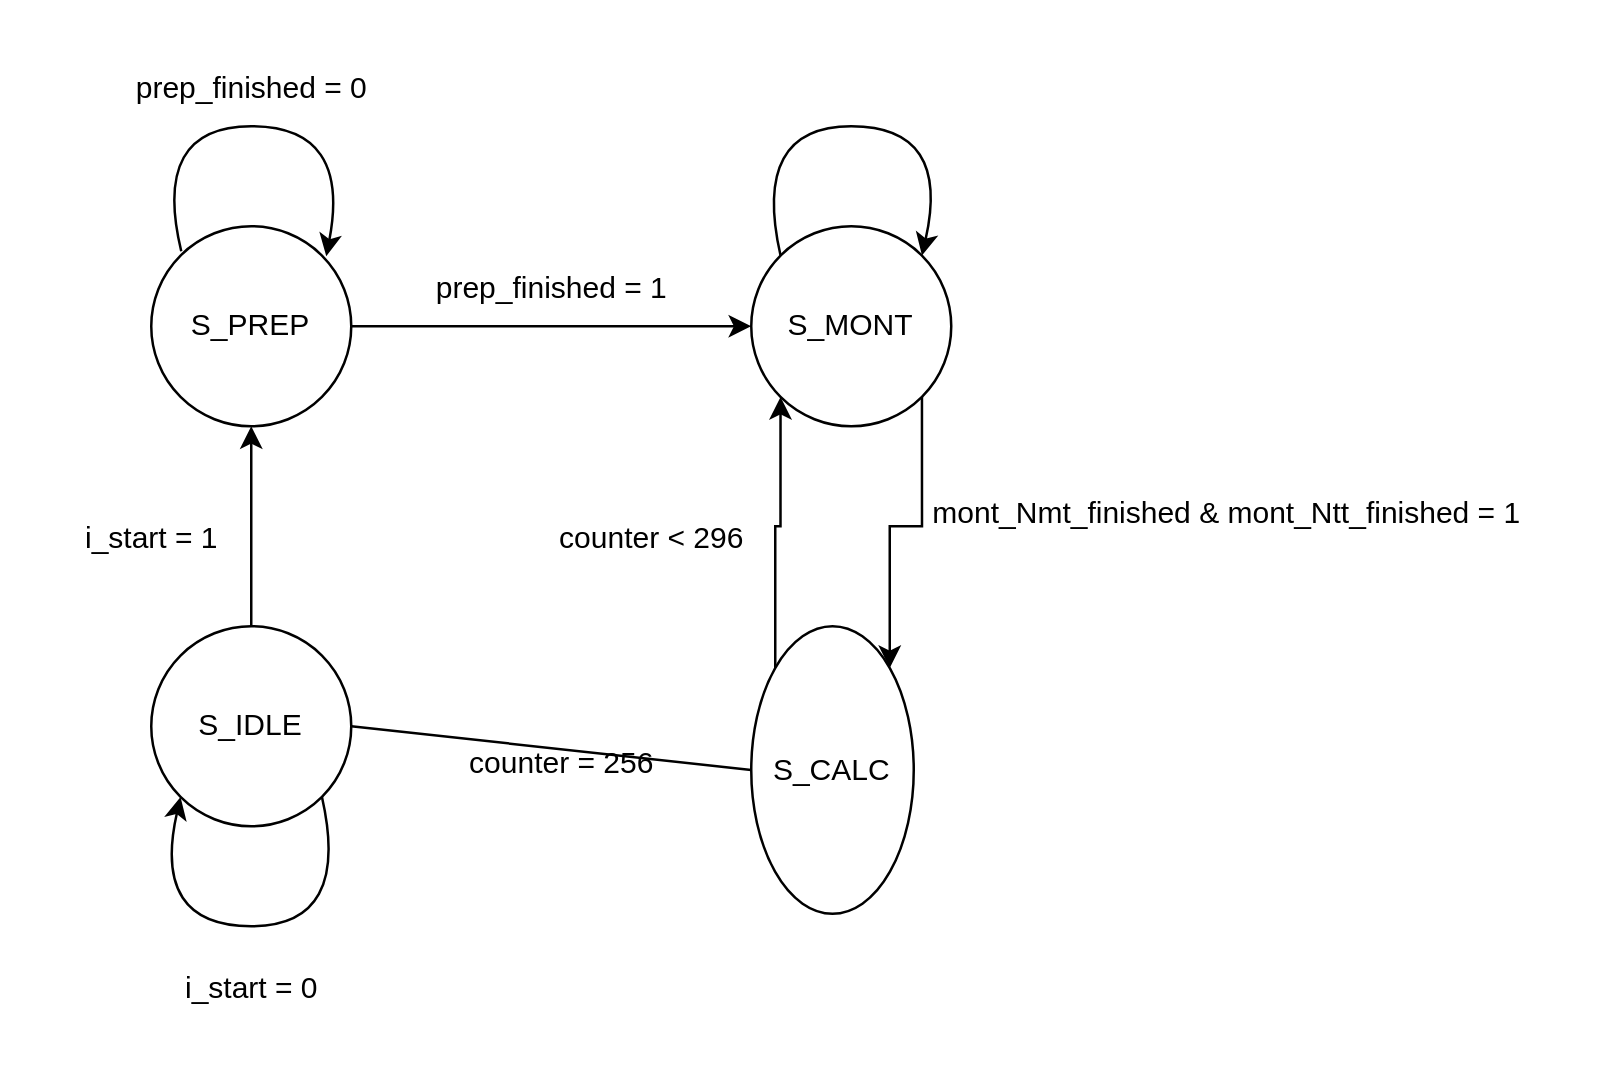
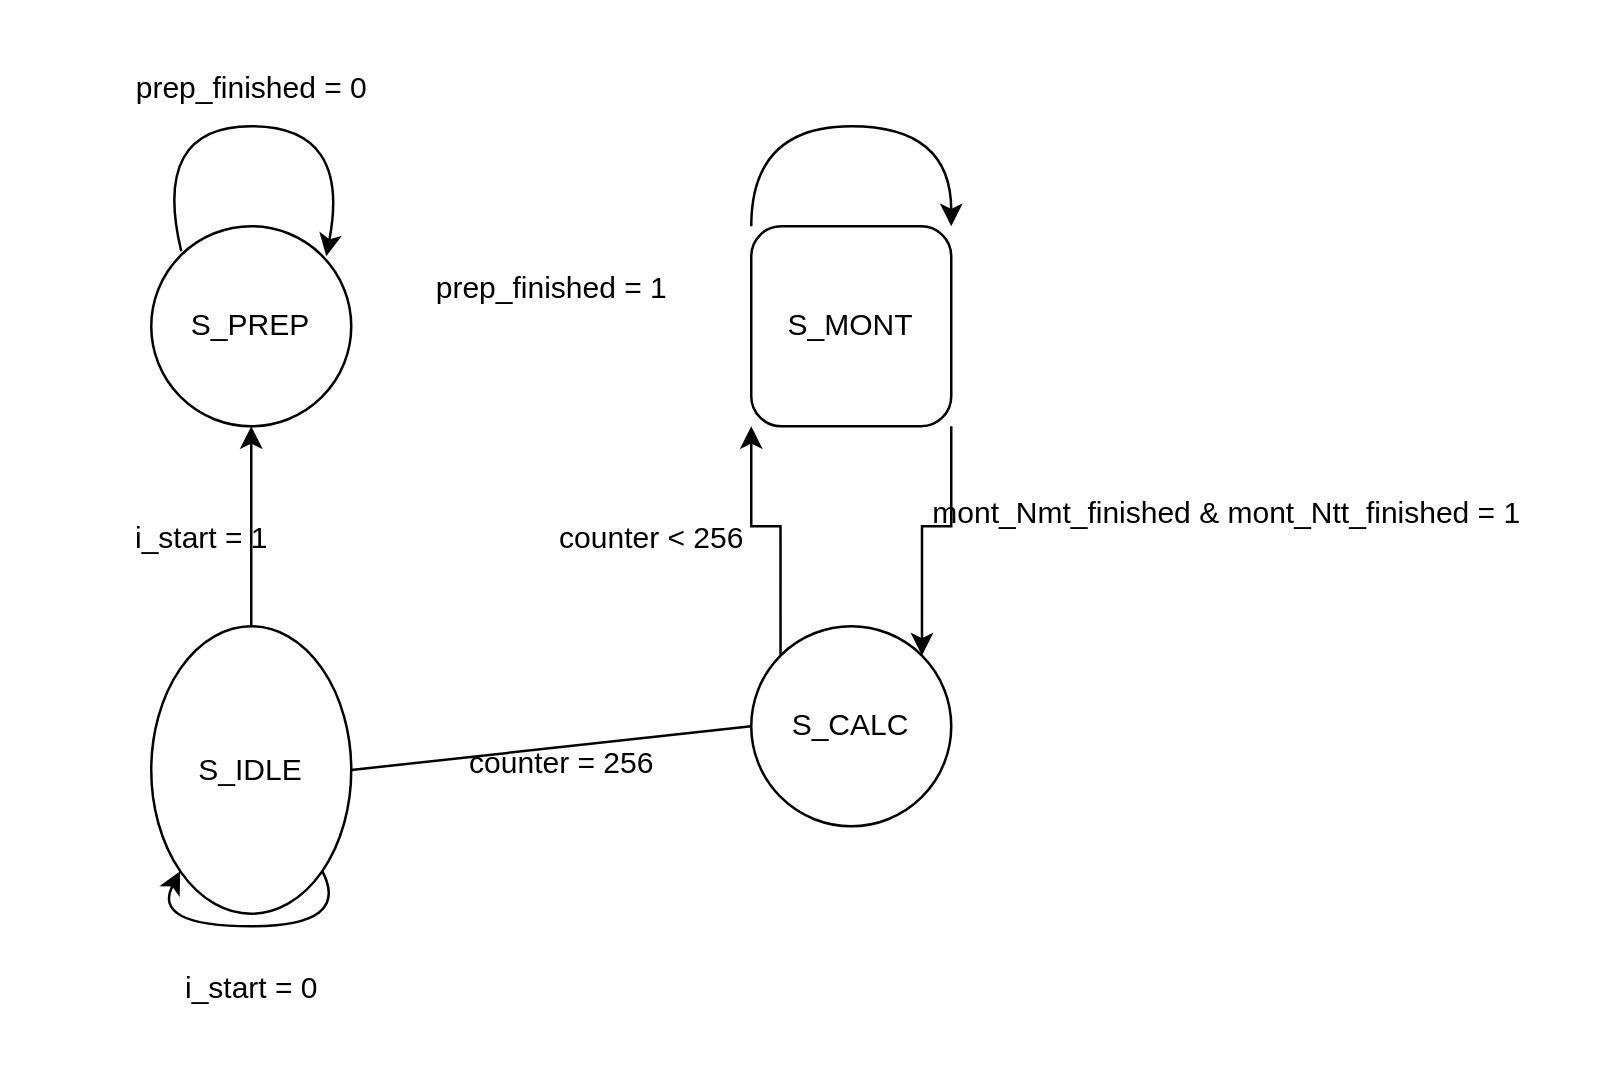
(543, 326) -> none
(851, 326) -> (851, 326)
(151, 539) -> (201, 539)
(653, 539) -> (653, 539)
(251, 726) -> (251, 770)
(833, 770) -> (851, 726)
